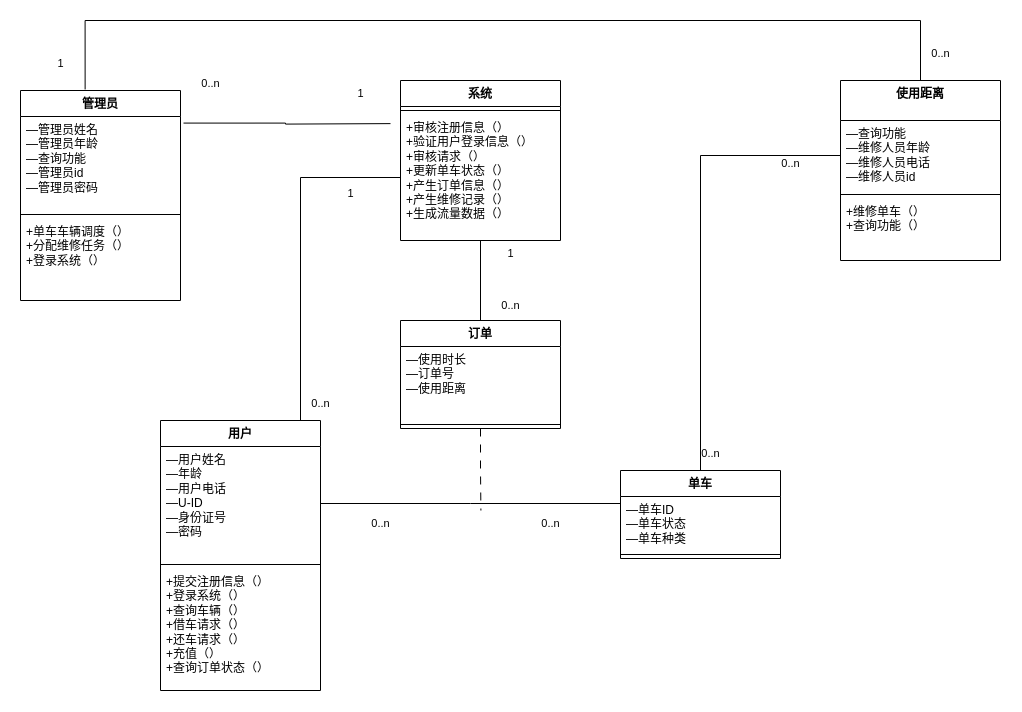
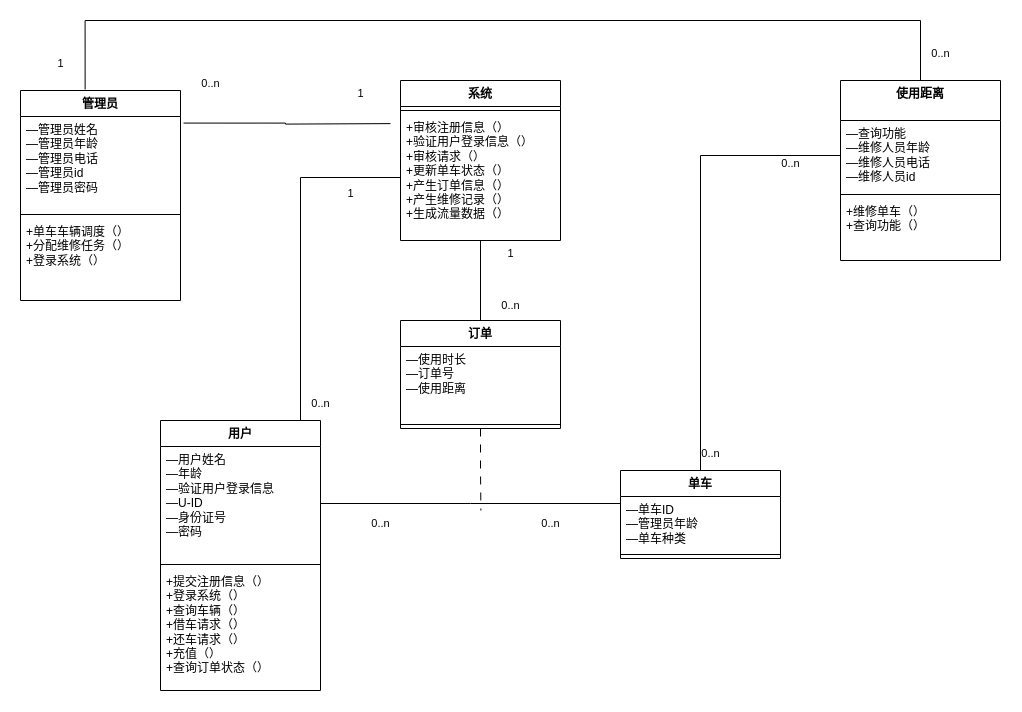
(60, 160) -> (60, 160)
(194, 497) -> (218, 497)
(654, 525) -> (660, 525)
